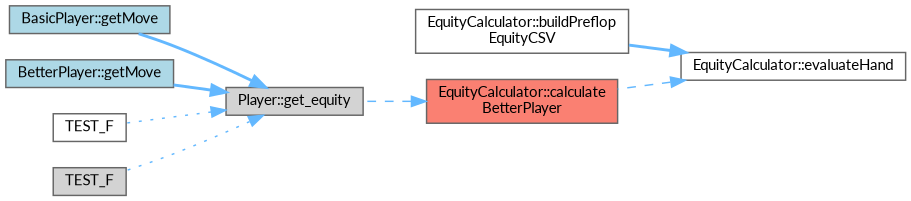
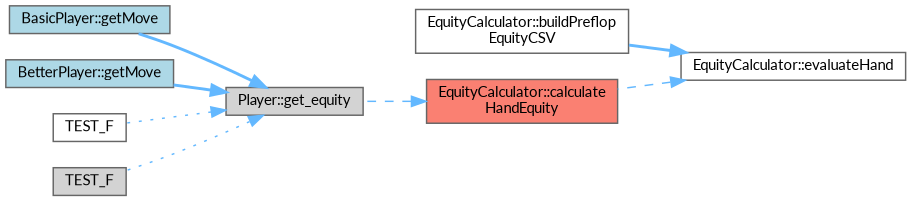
(522, 101) -> (522, 101)
